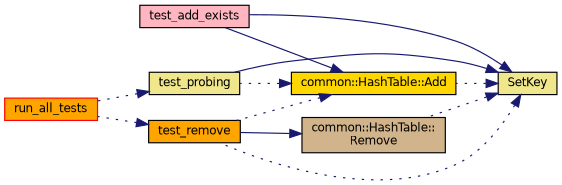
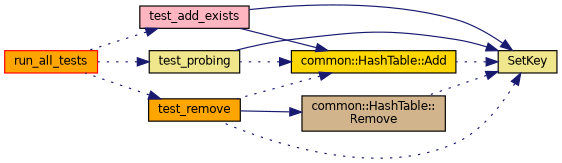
none -> (117, 41)
